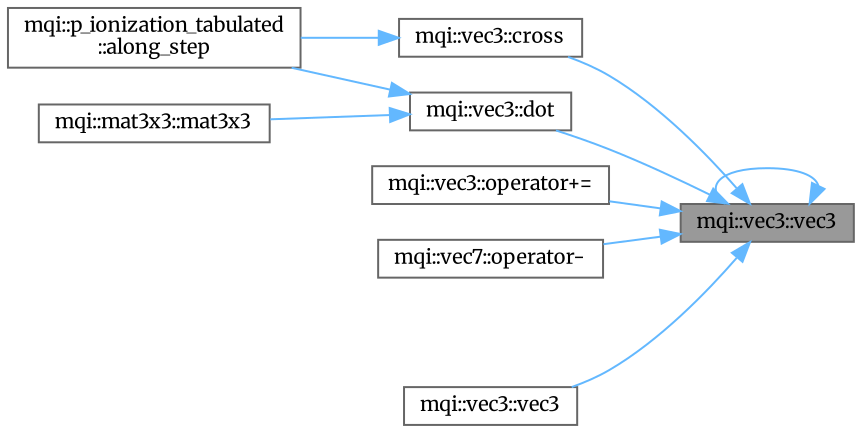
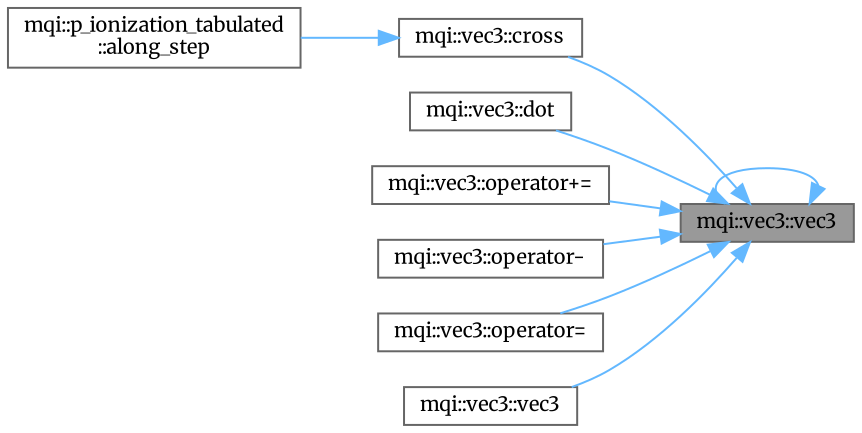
(341, 79) -> none
(154, 123) -> none
(491, 259) -> (491, 259)
none -> (491, 332)
